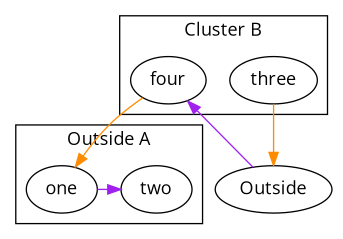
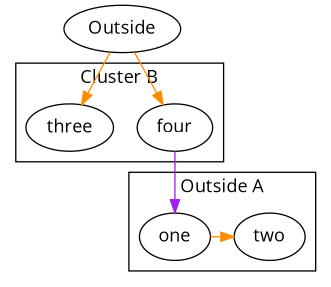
(274, 128) -> (99, 73)
(101, 133) -> (175, 180)
(225, 139) -> (146, 73)
(102, 189) -> (216, 237)
